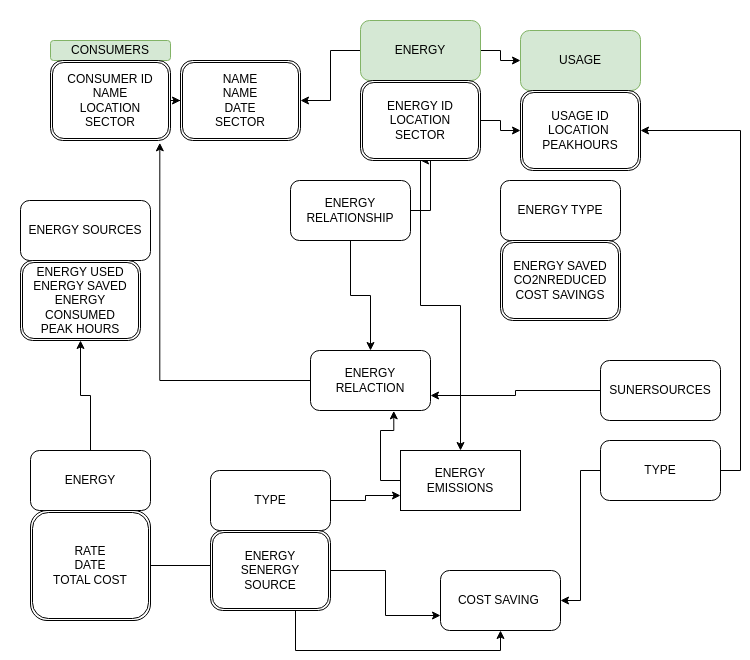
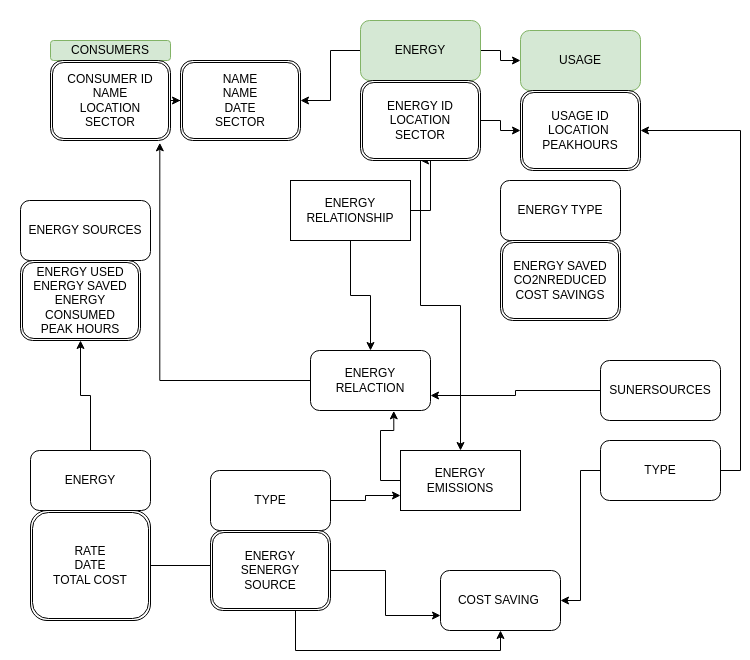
(351, 211) -> (351, 211)
